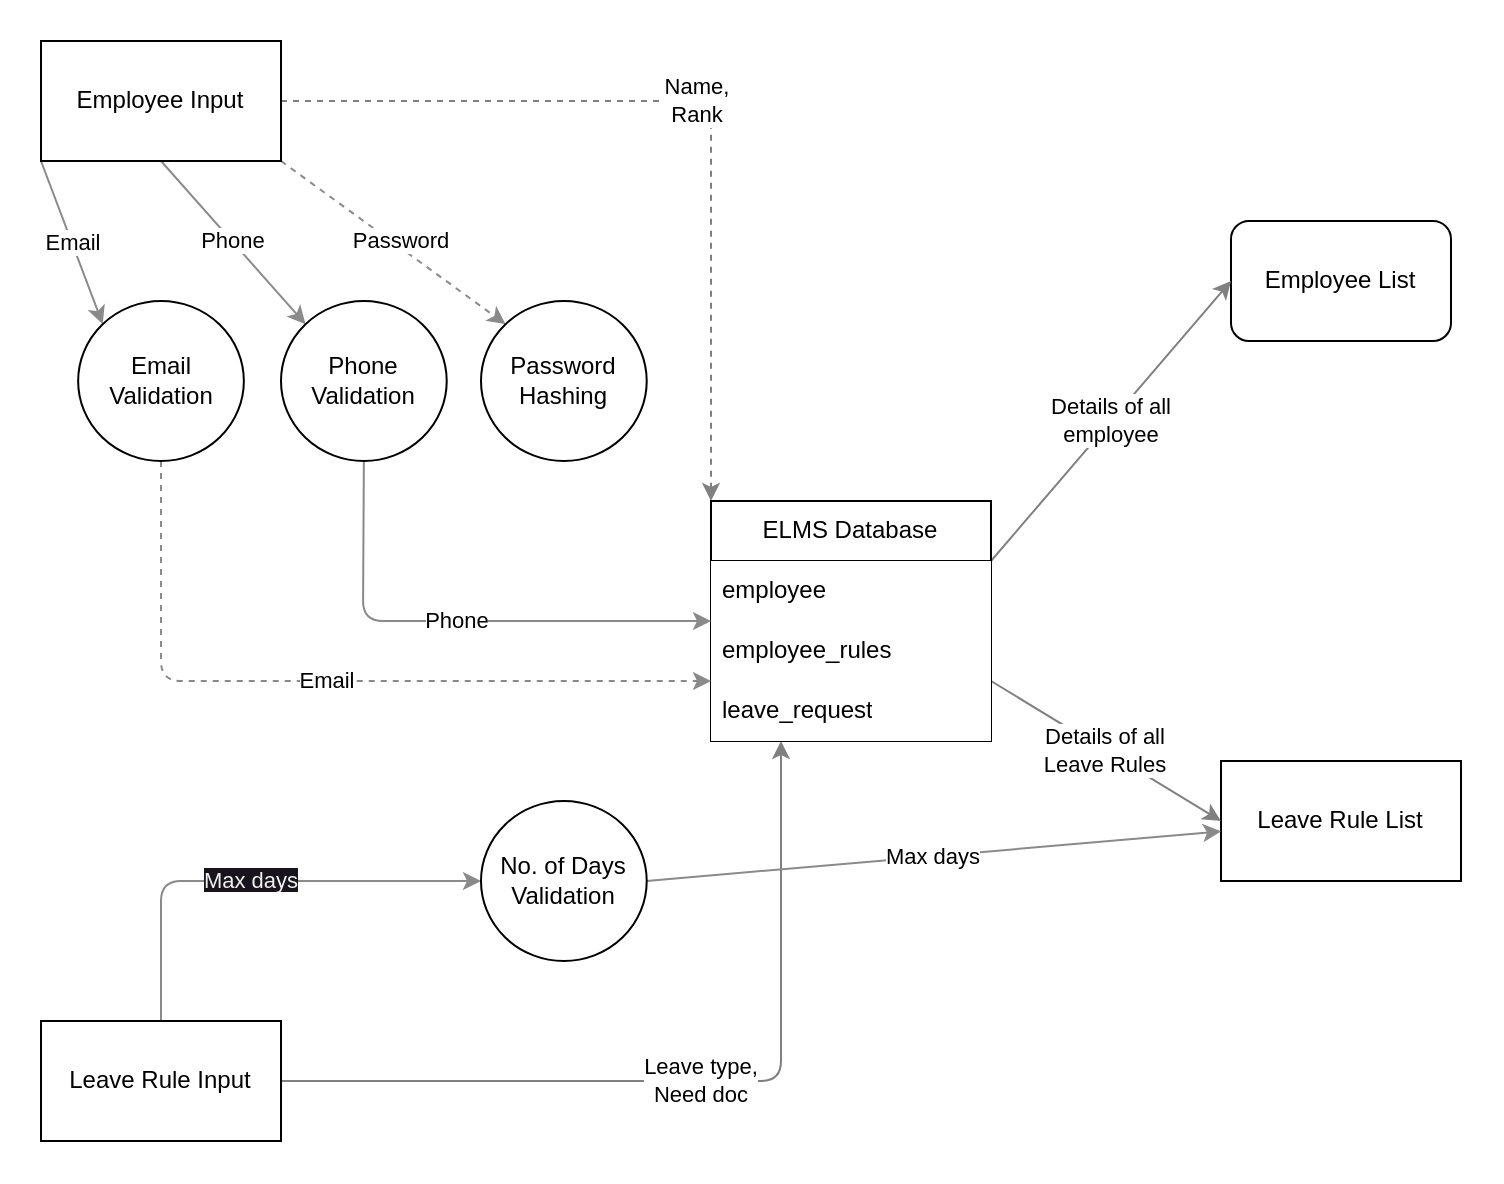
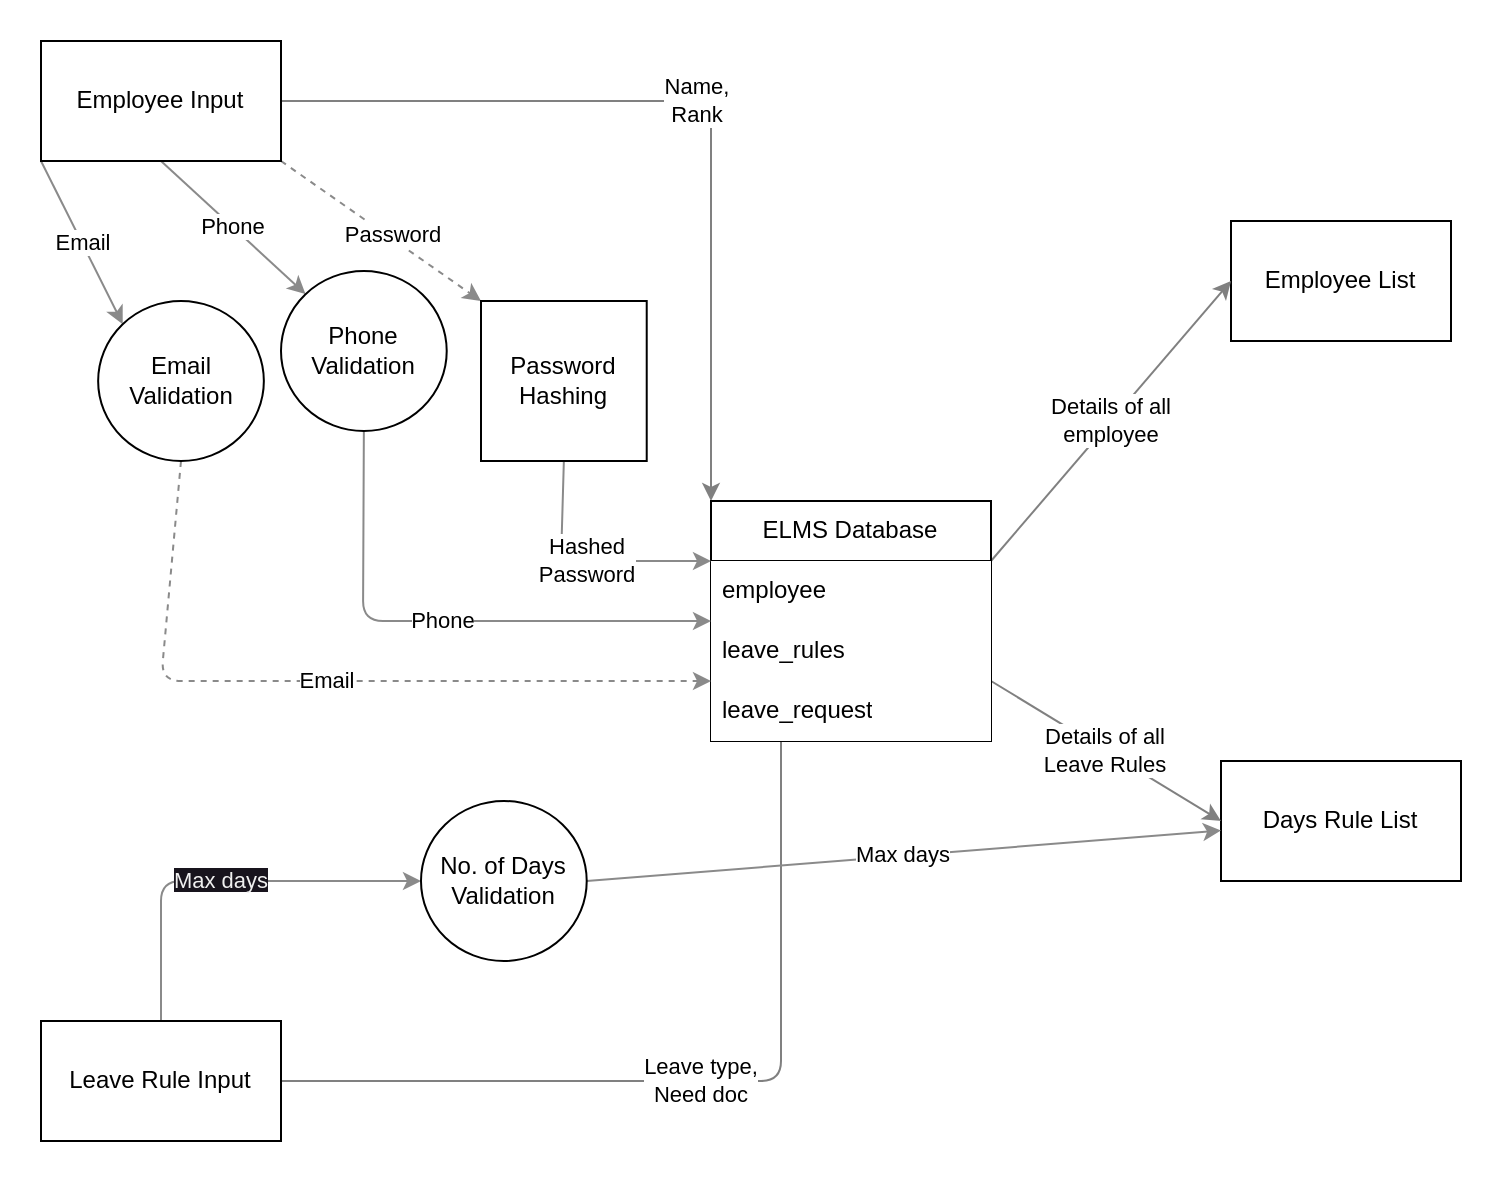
(474, 101) -> (474, 101)
(1341, 281) -> (1341, 281)
(161, 381) -> (181, 381)
(364, 381) -> (364, 351)
(564, 381) -> (564, 381)
none -> (562, 546)
(811, 651) -> (791, 651)
(781, 756) -> (781, 750)
(1341, 821) -> (1341, 821)
(564, 881) -> (504, 881)
